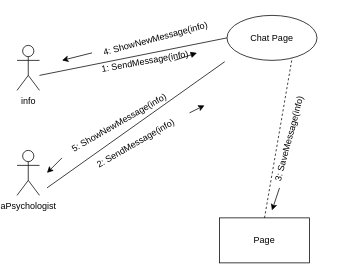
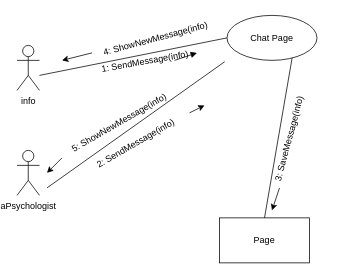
(278, 137) -> (278, 137)
